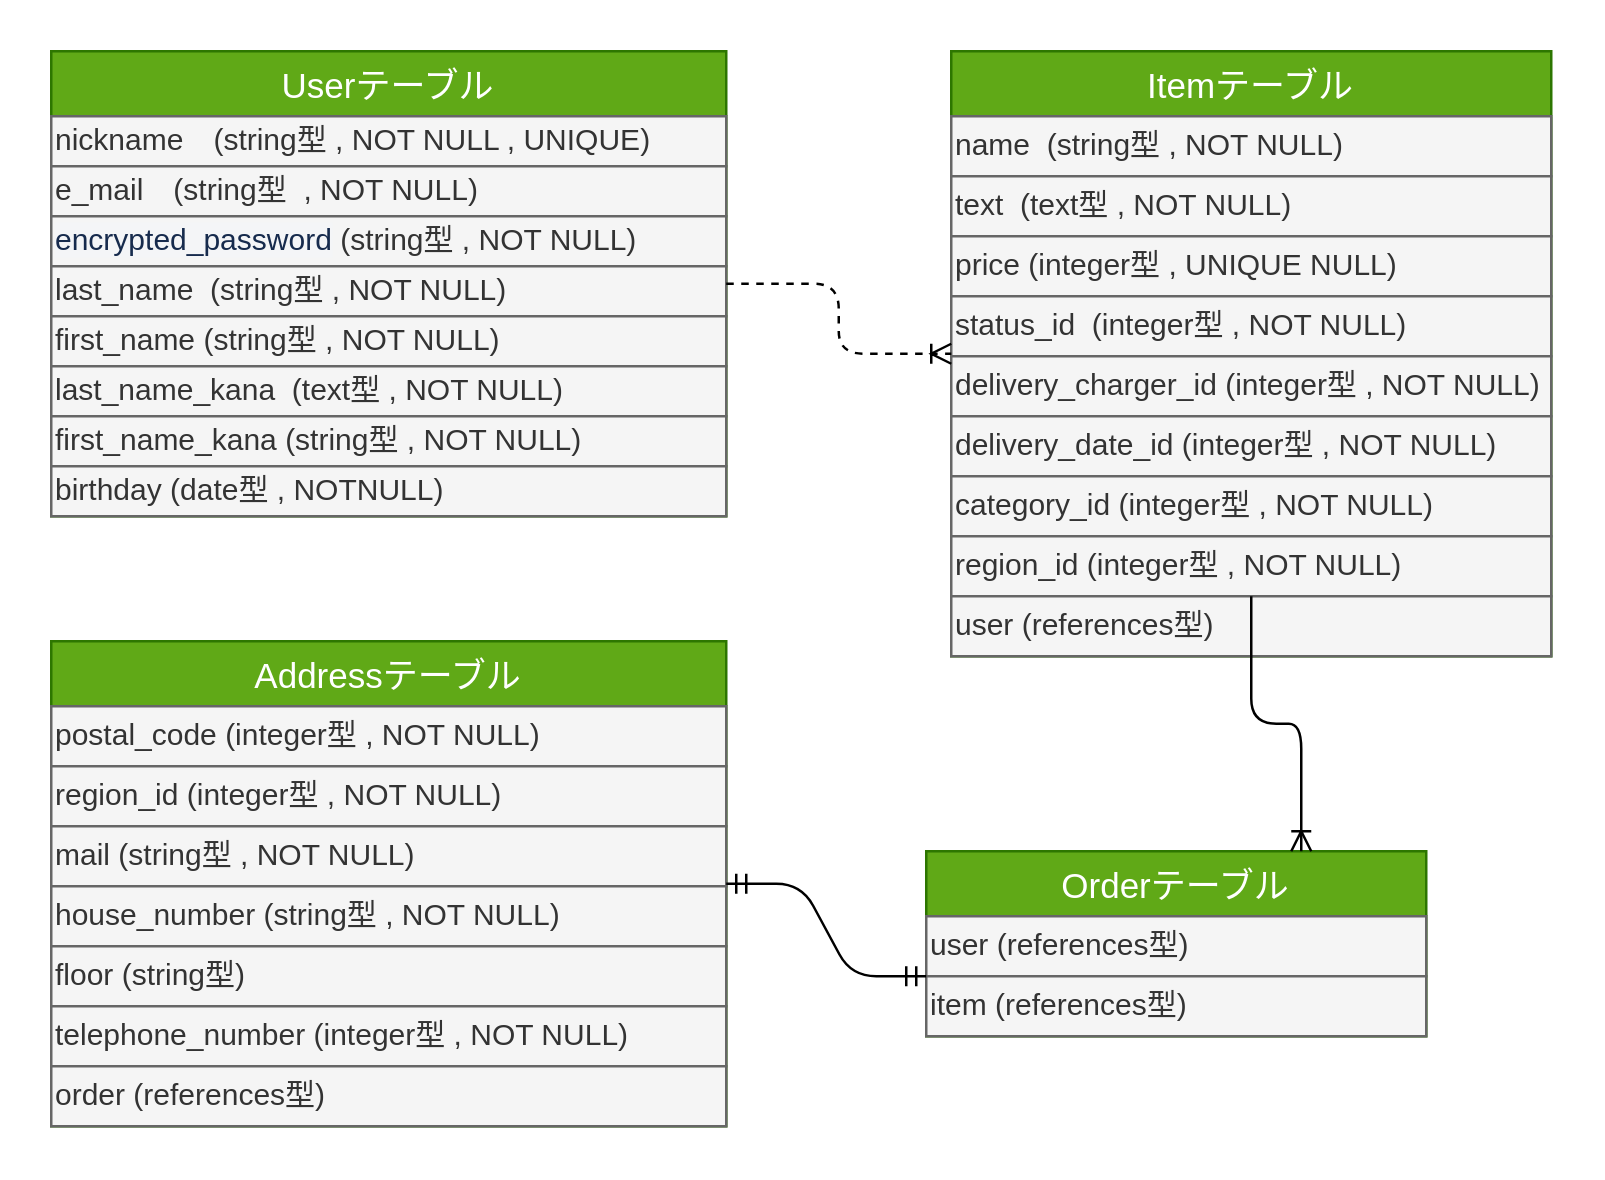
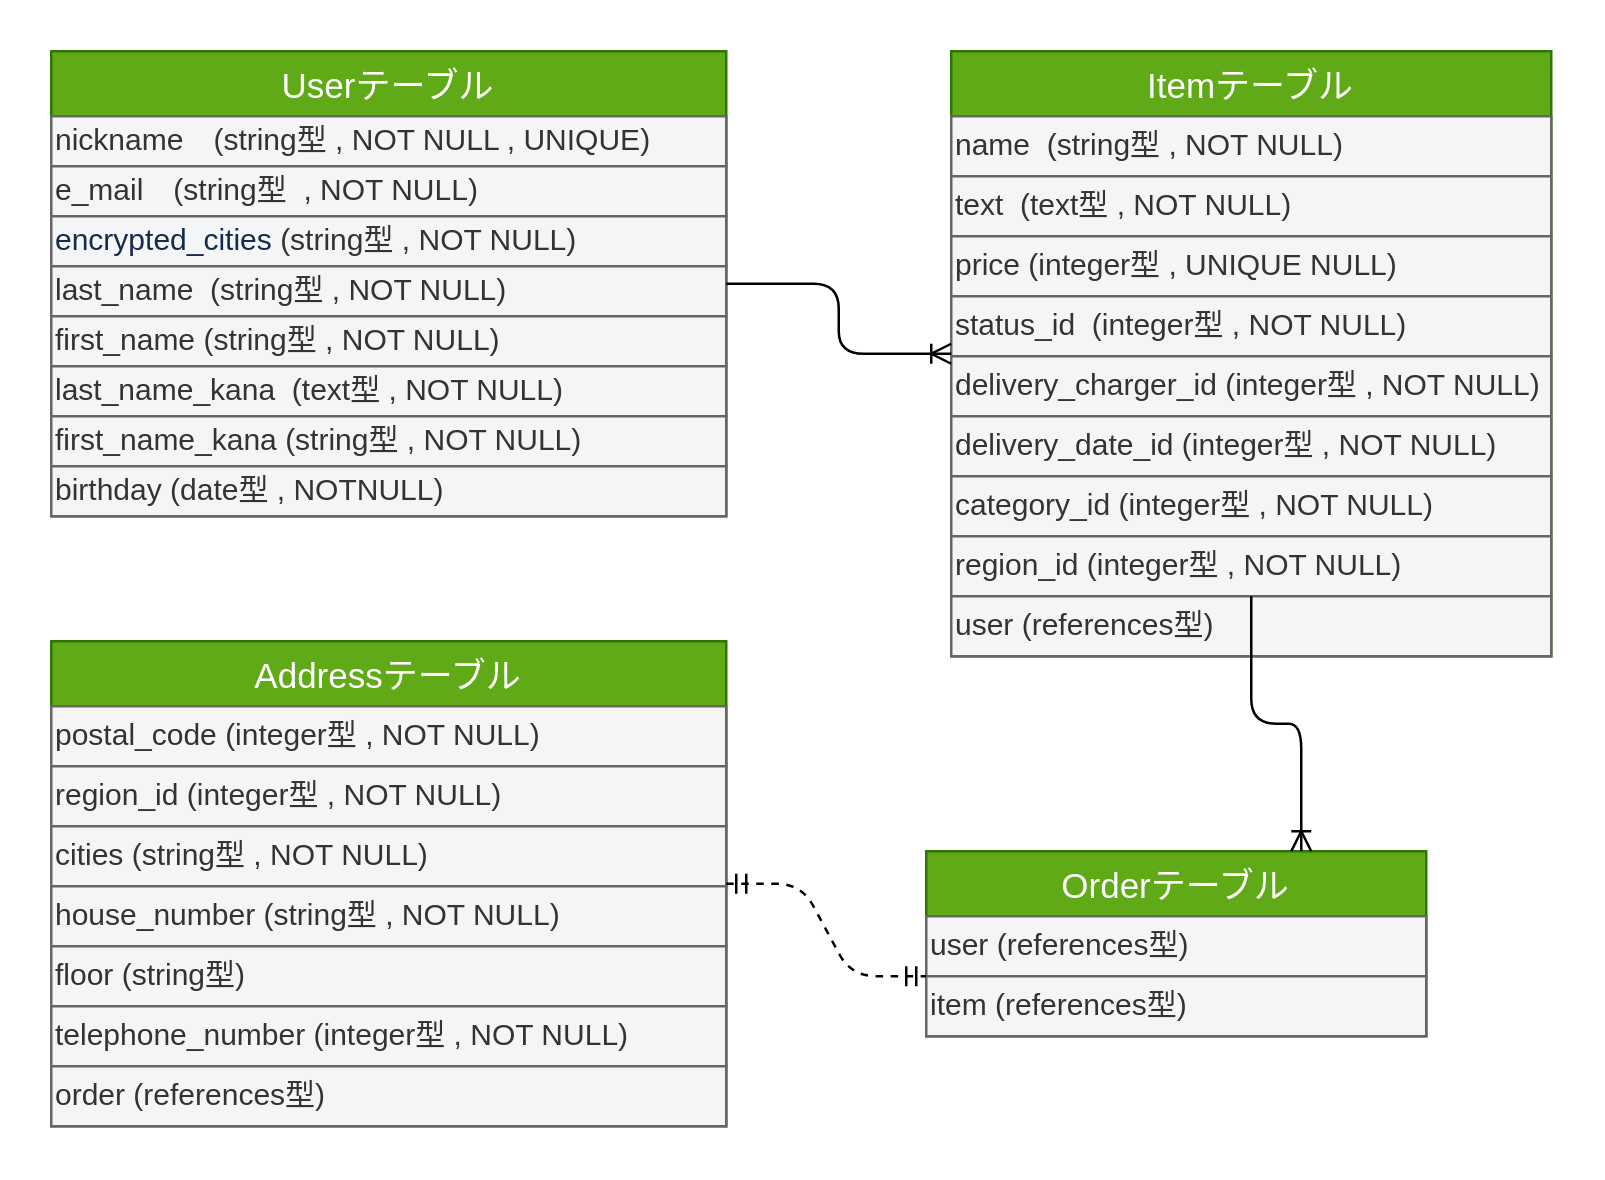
(371, 241) -> (346, 241)
(839, 322) -> (839, 322)
(242, 856) -> (258, 856)
(826, 929) -> (826, 929)
